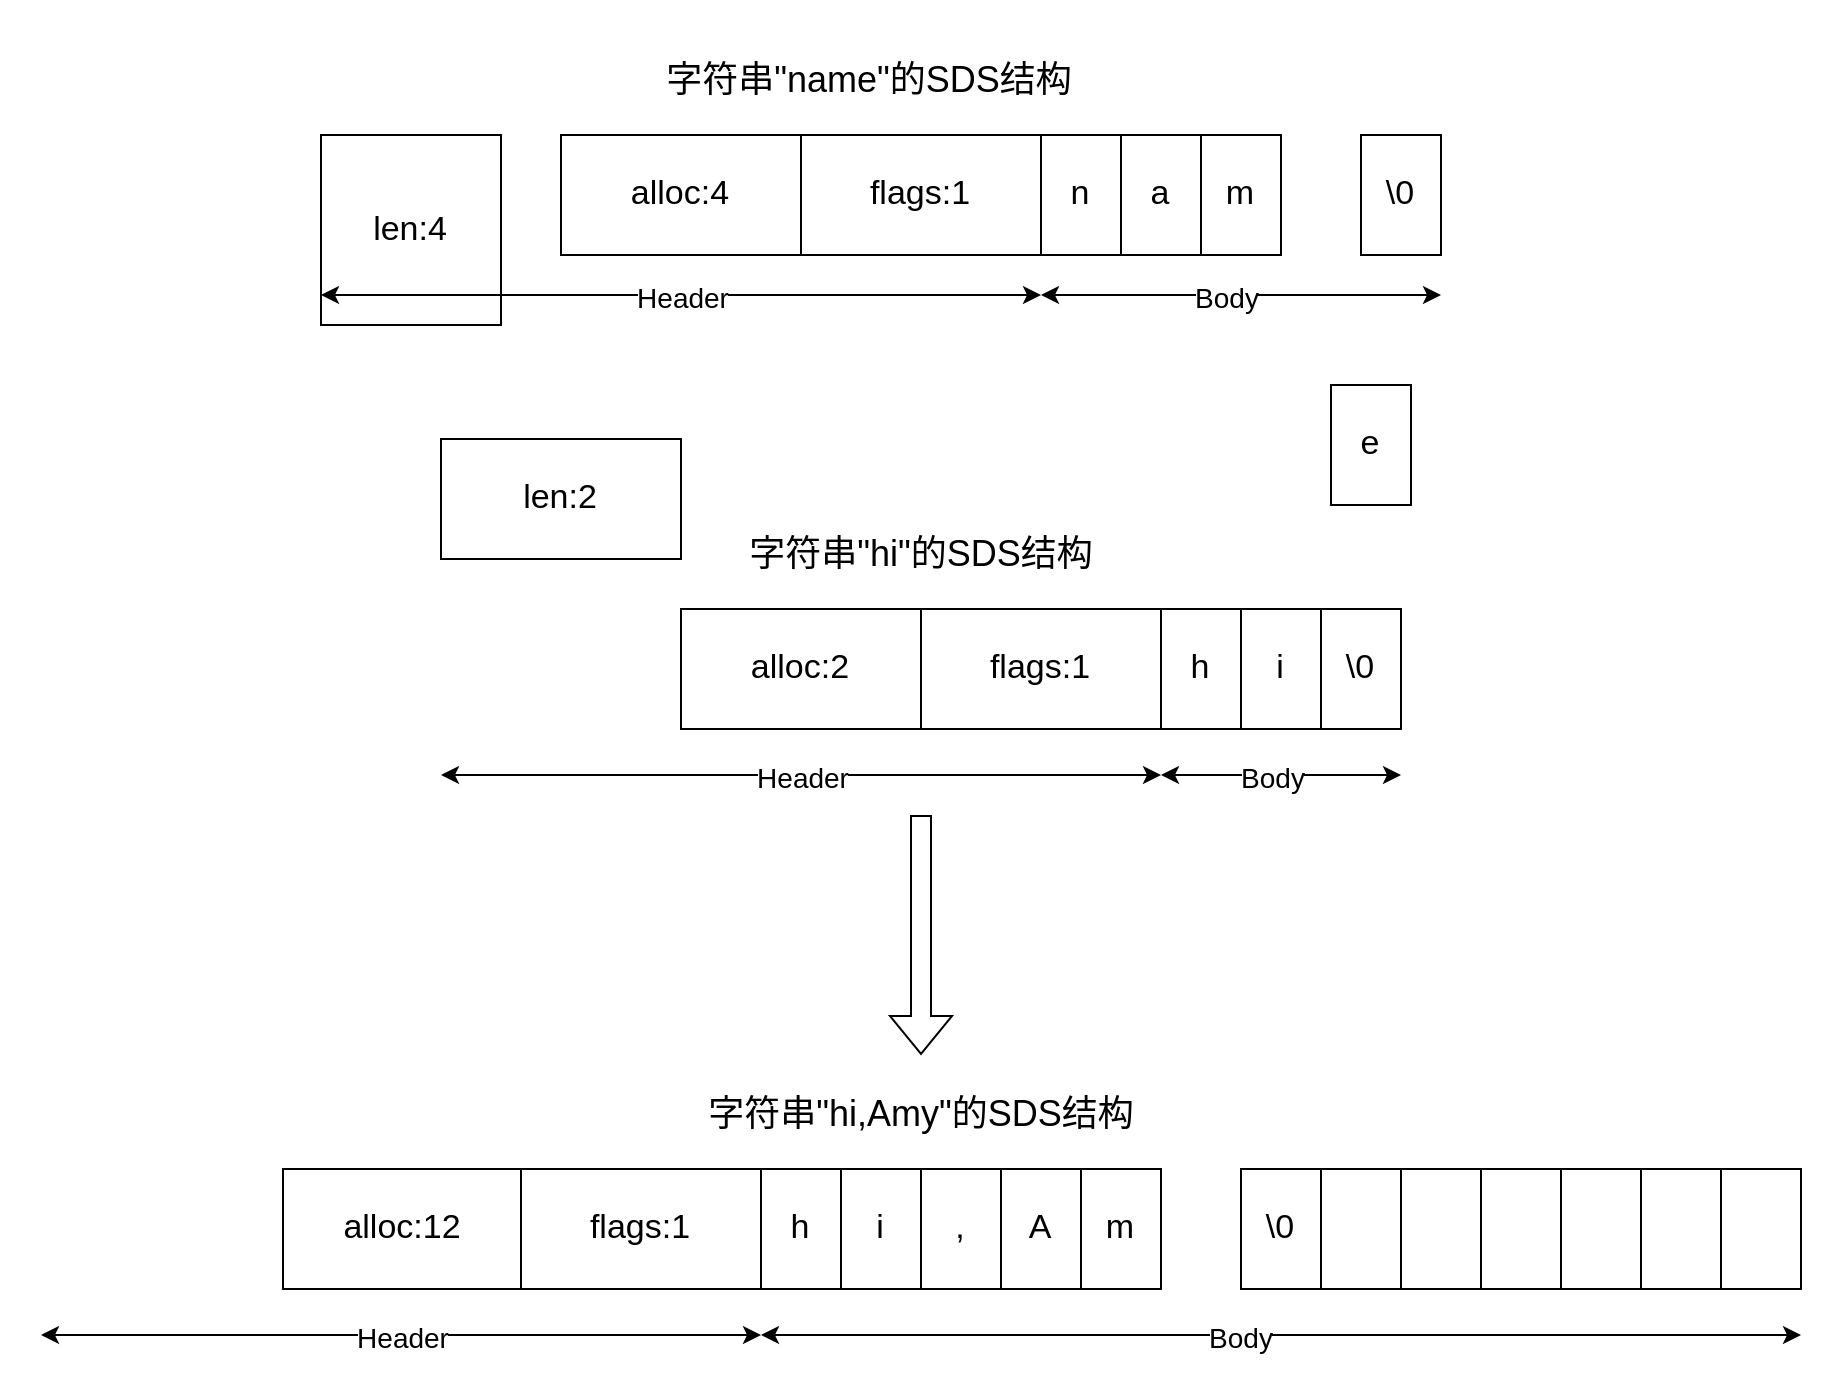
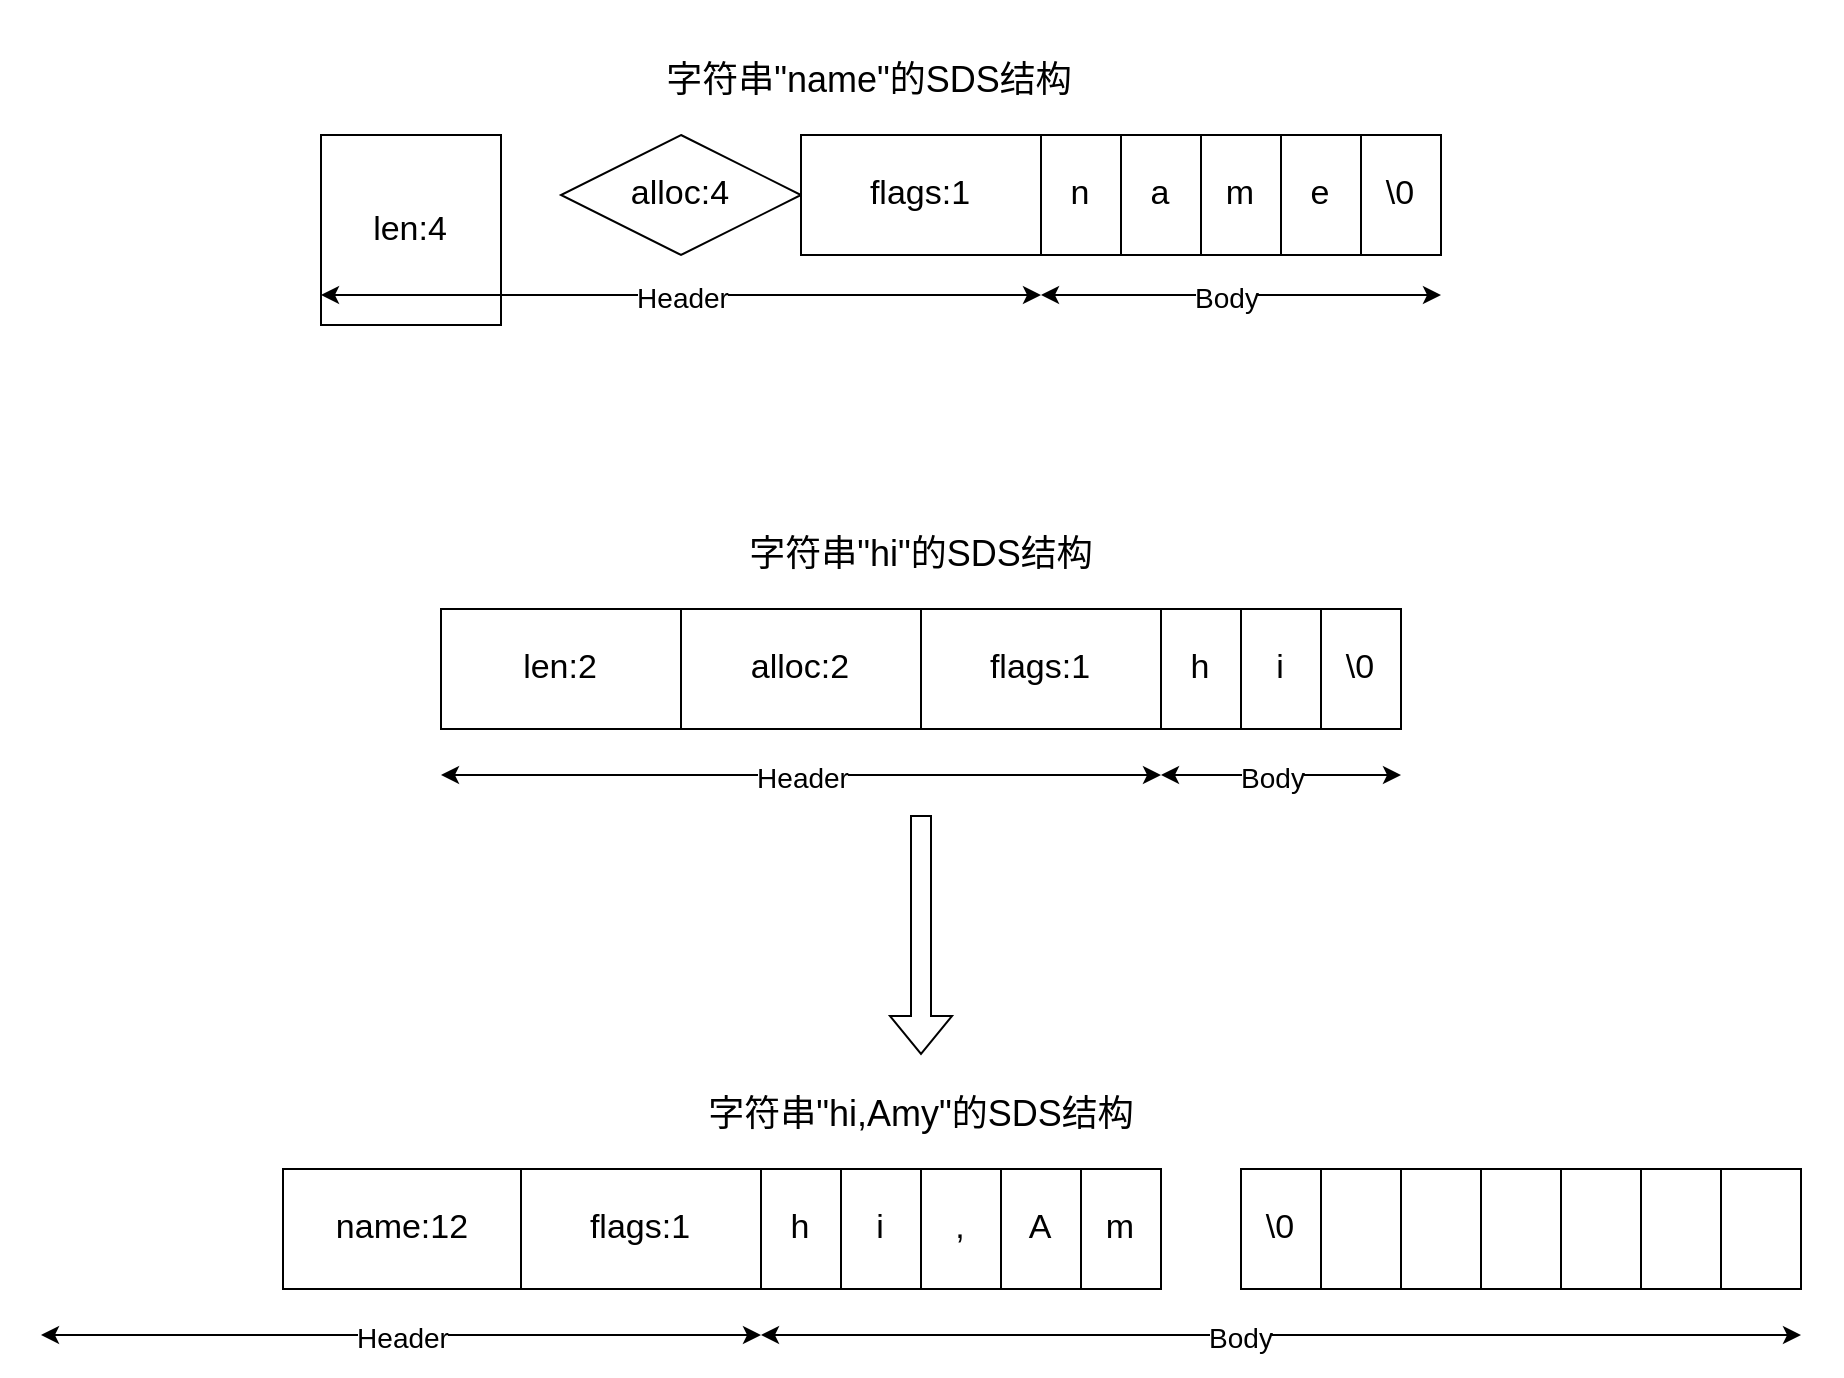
(681, 195) -> (681, 195)
(1371, 445) -> (1321, 195)
(561, 499) -> (561, 669)
(403, 1229) -> (403, 1229)
